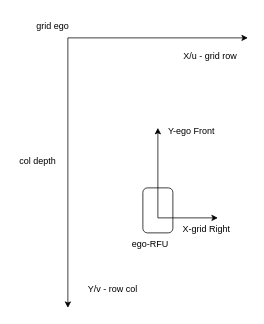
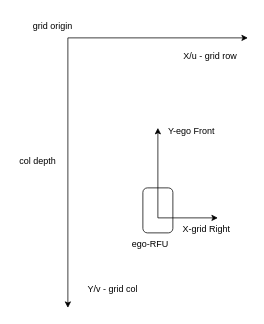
(53, 27) -> (53, 27)
(113, 289) -> (113, 289)
